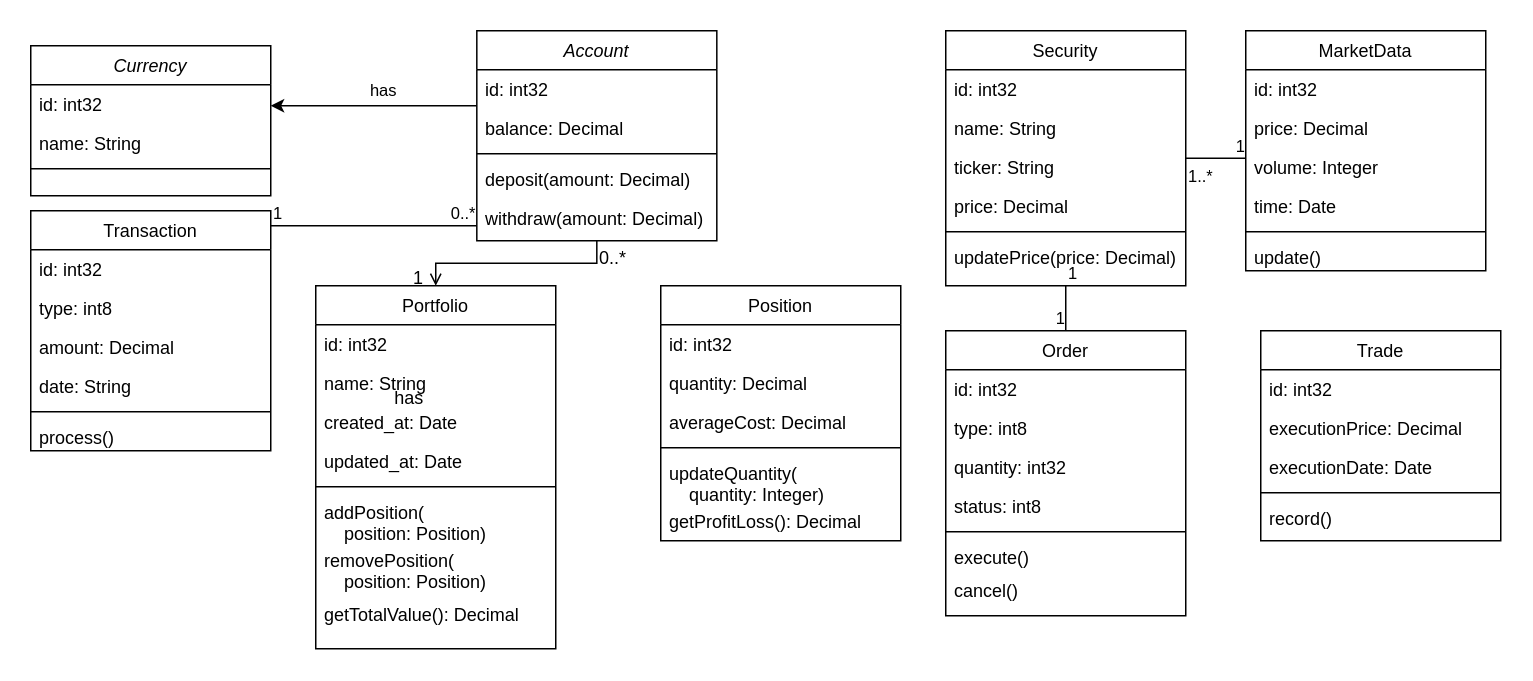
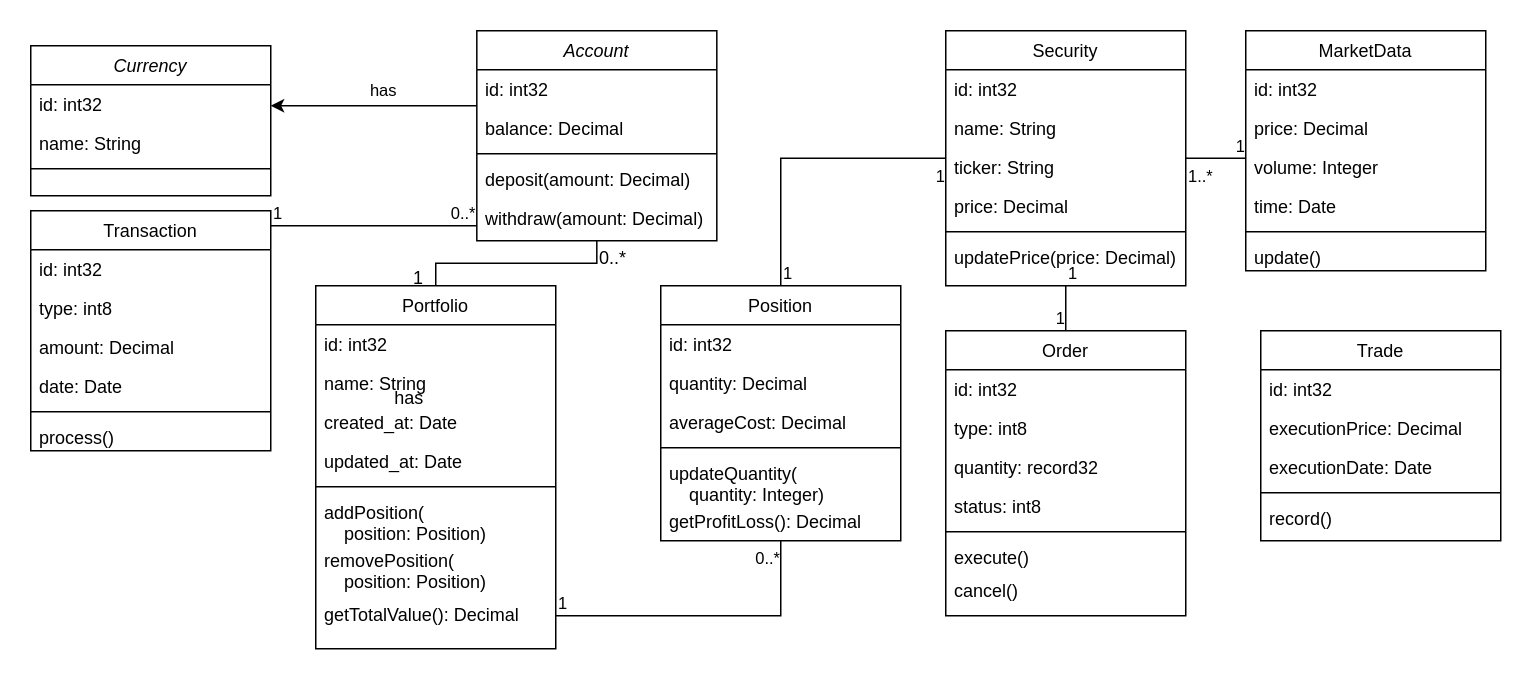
none -> (798, 158)
(436, 278) -> (436, 280)
(92, 387) -> (85, 387)
(1020, 468) -> (1038, 468)
none -> (705, 616)
